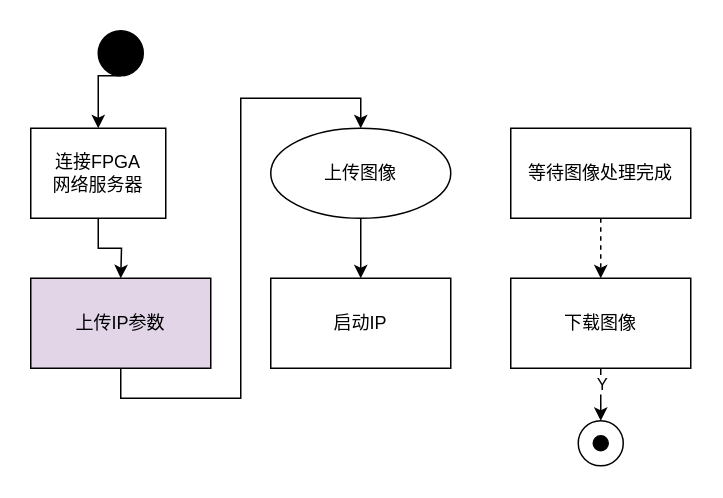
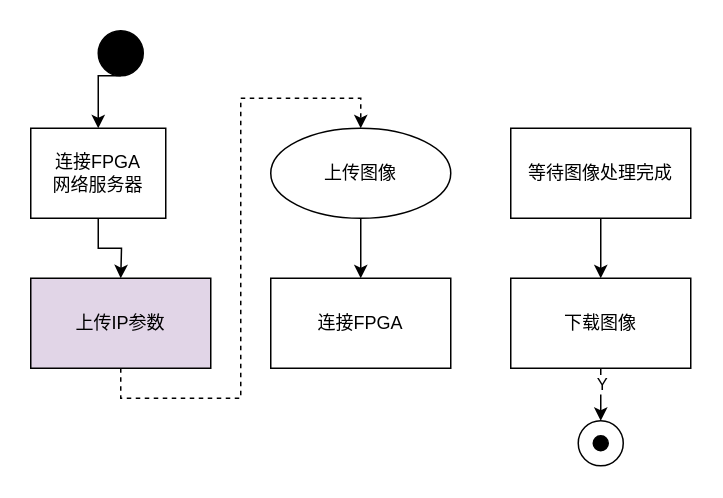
(601, 242) -> (601, 242)
(241, 254) -> (241, 254)
(361, 323) -> (361, 323)
